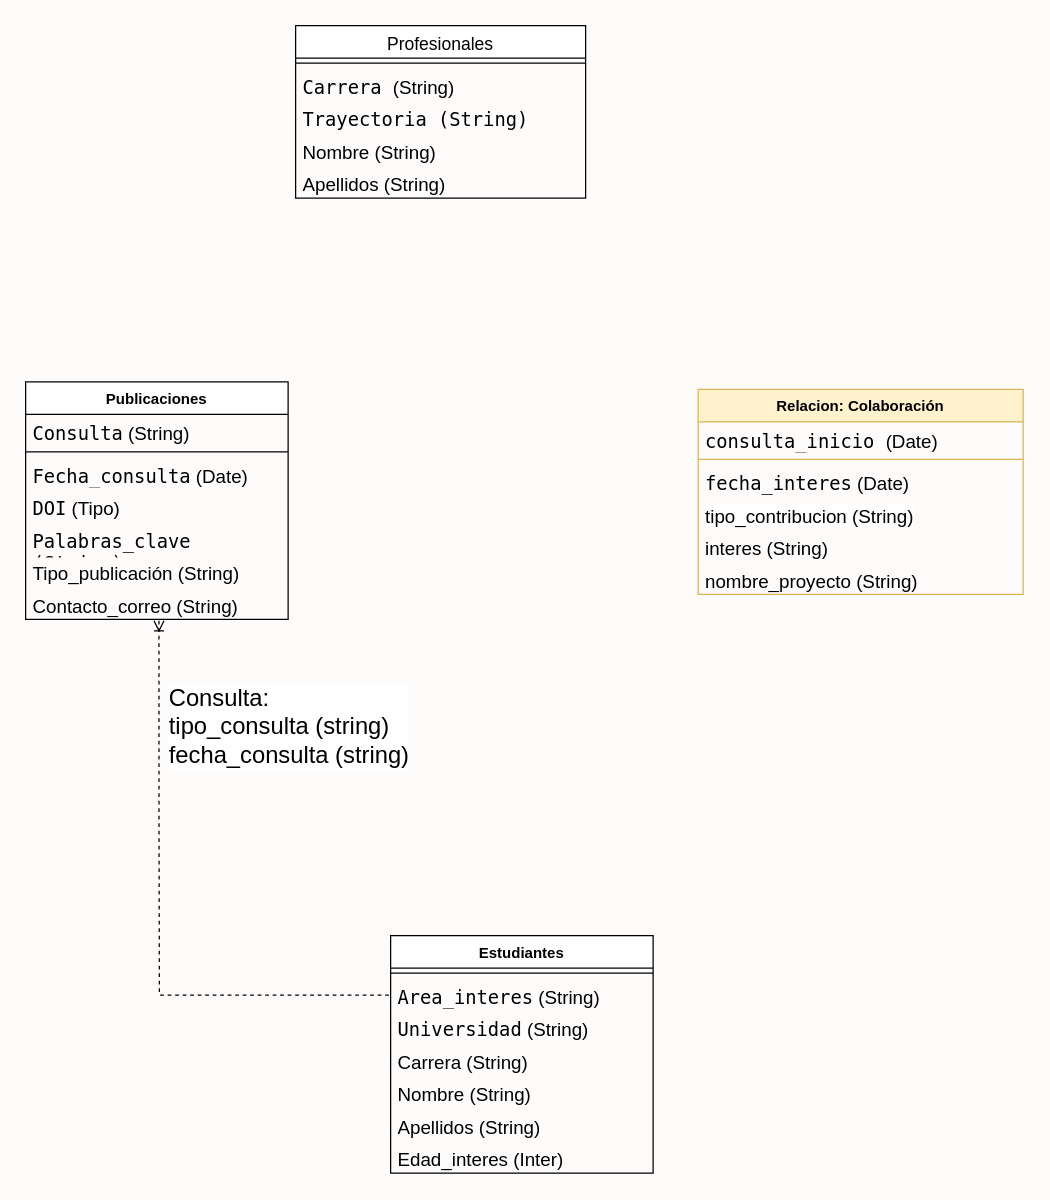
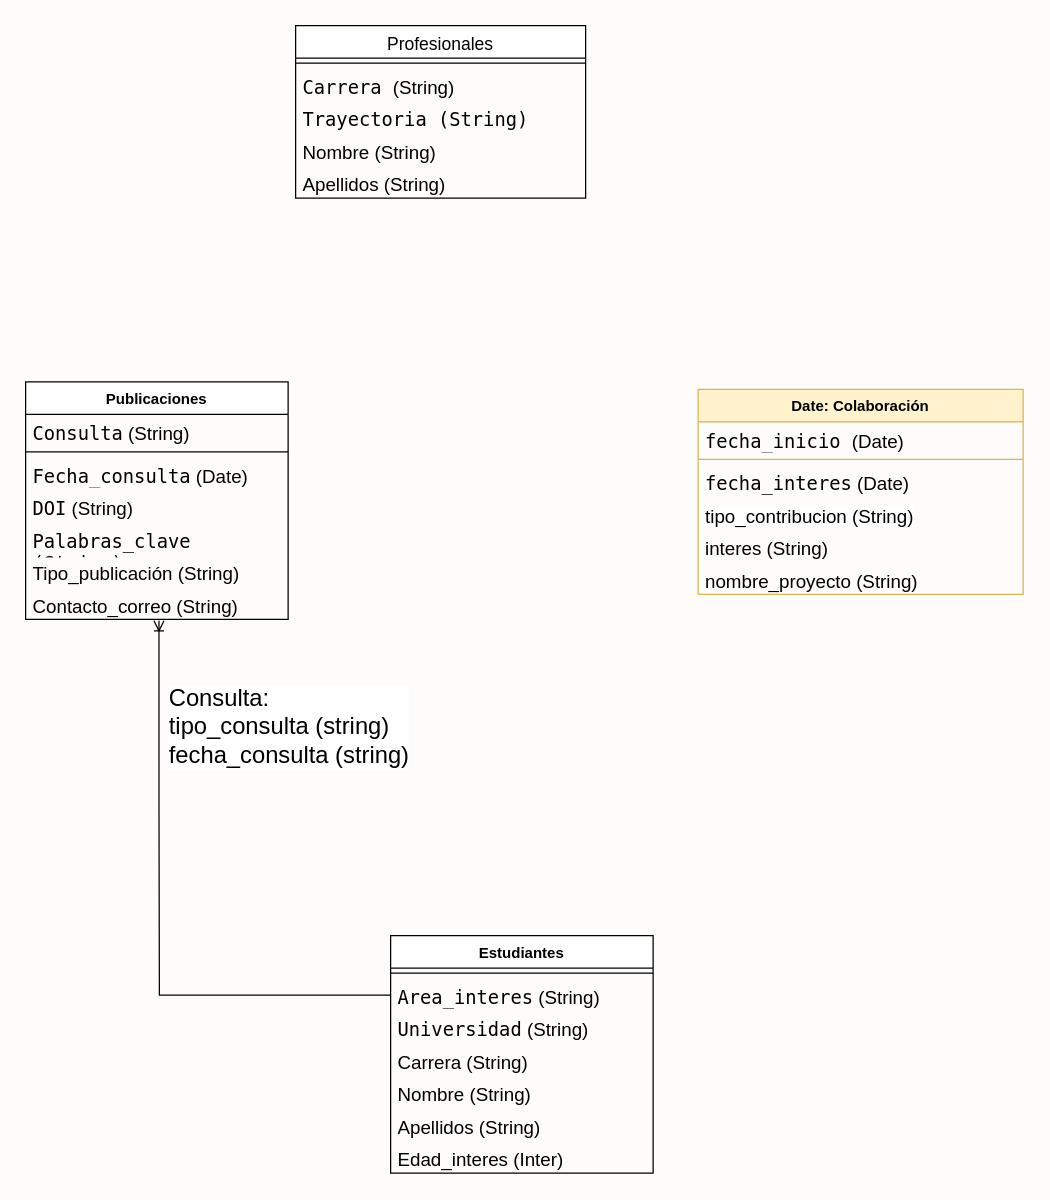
(861, 407) -> (861, 407)
(811, 442) -> (798, 442)
(81, 509) -> (91, 509)
(159, 923) -> (159, 923)
